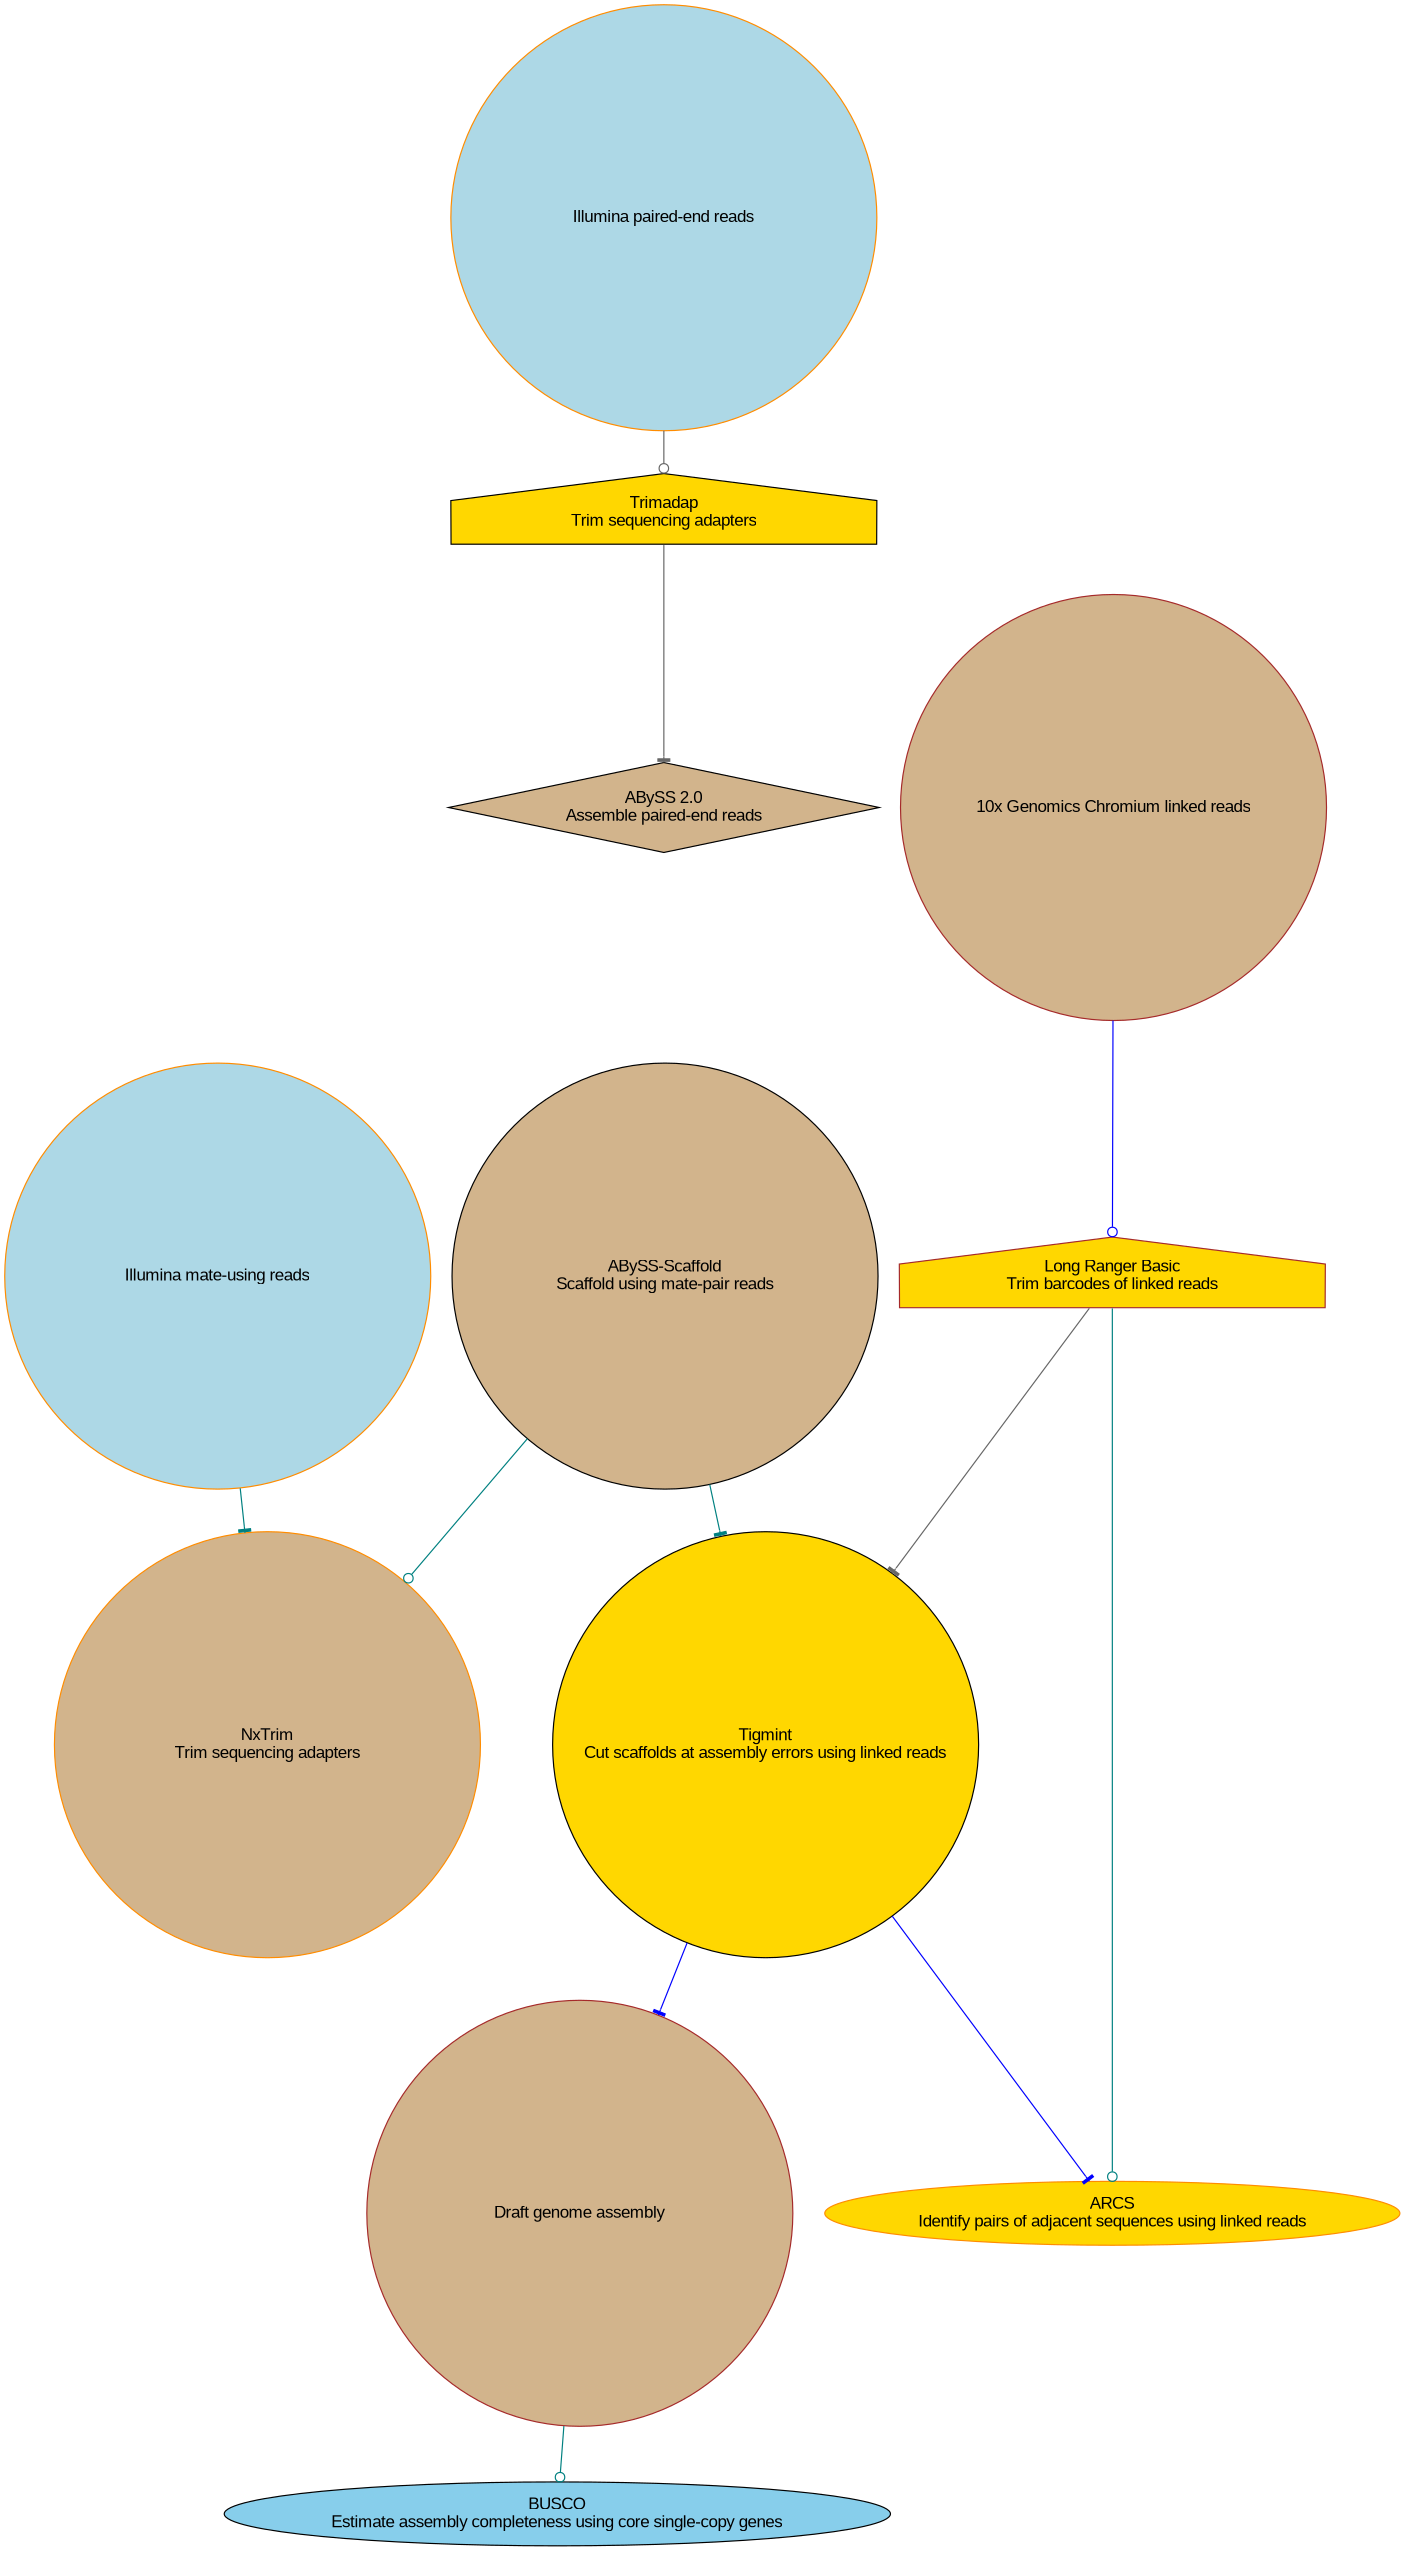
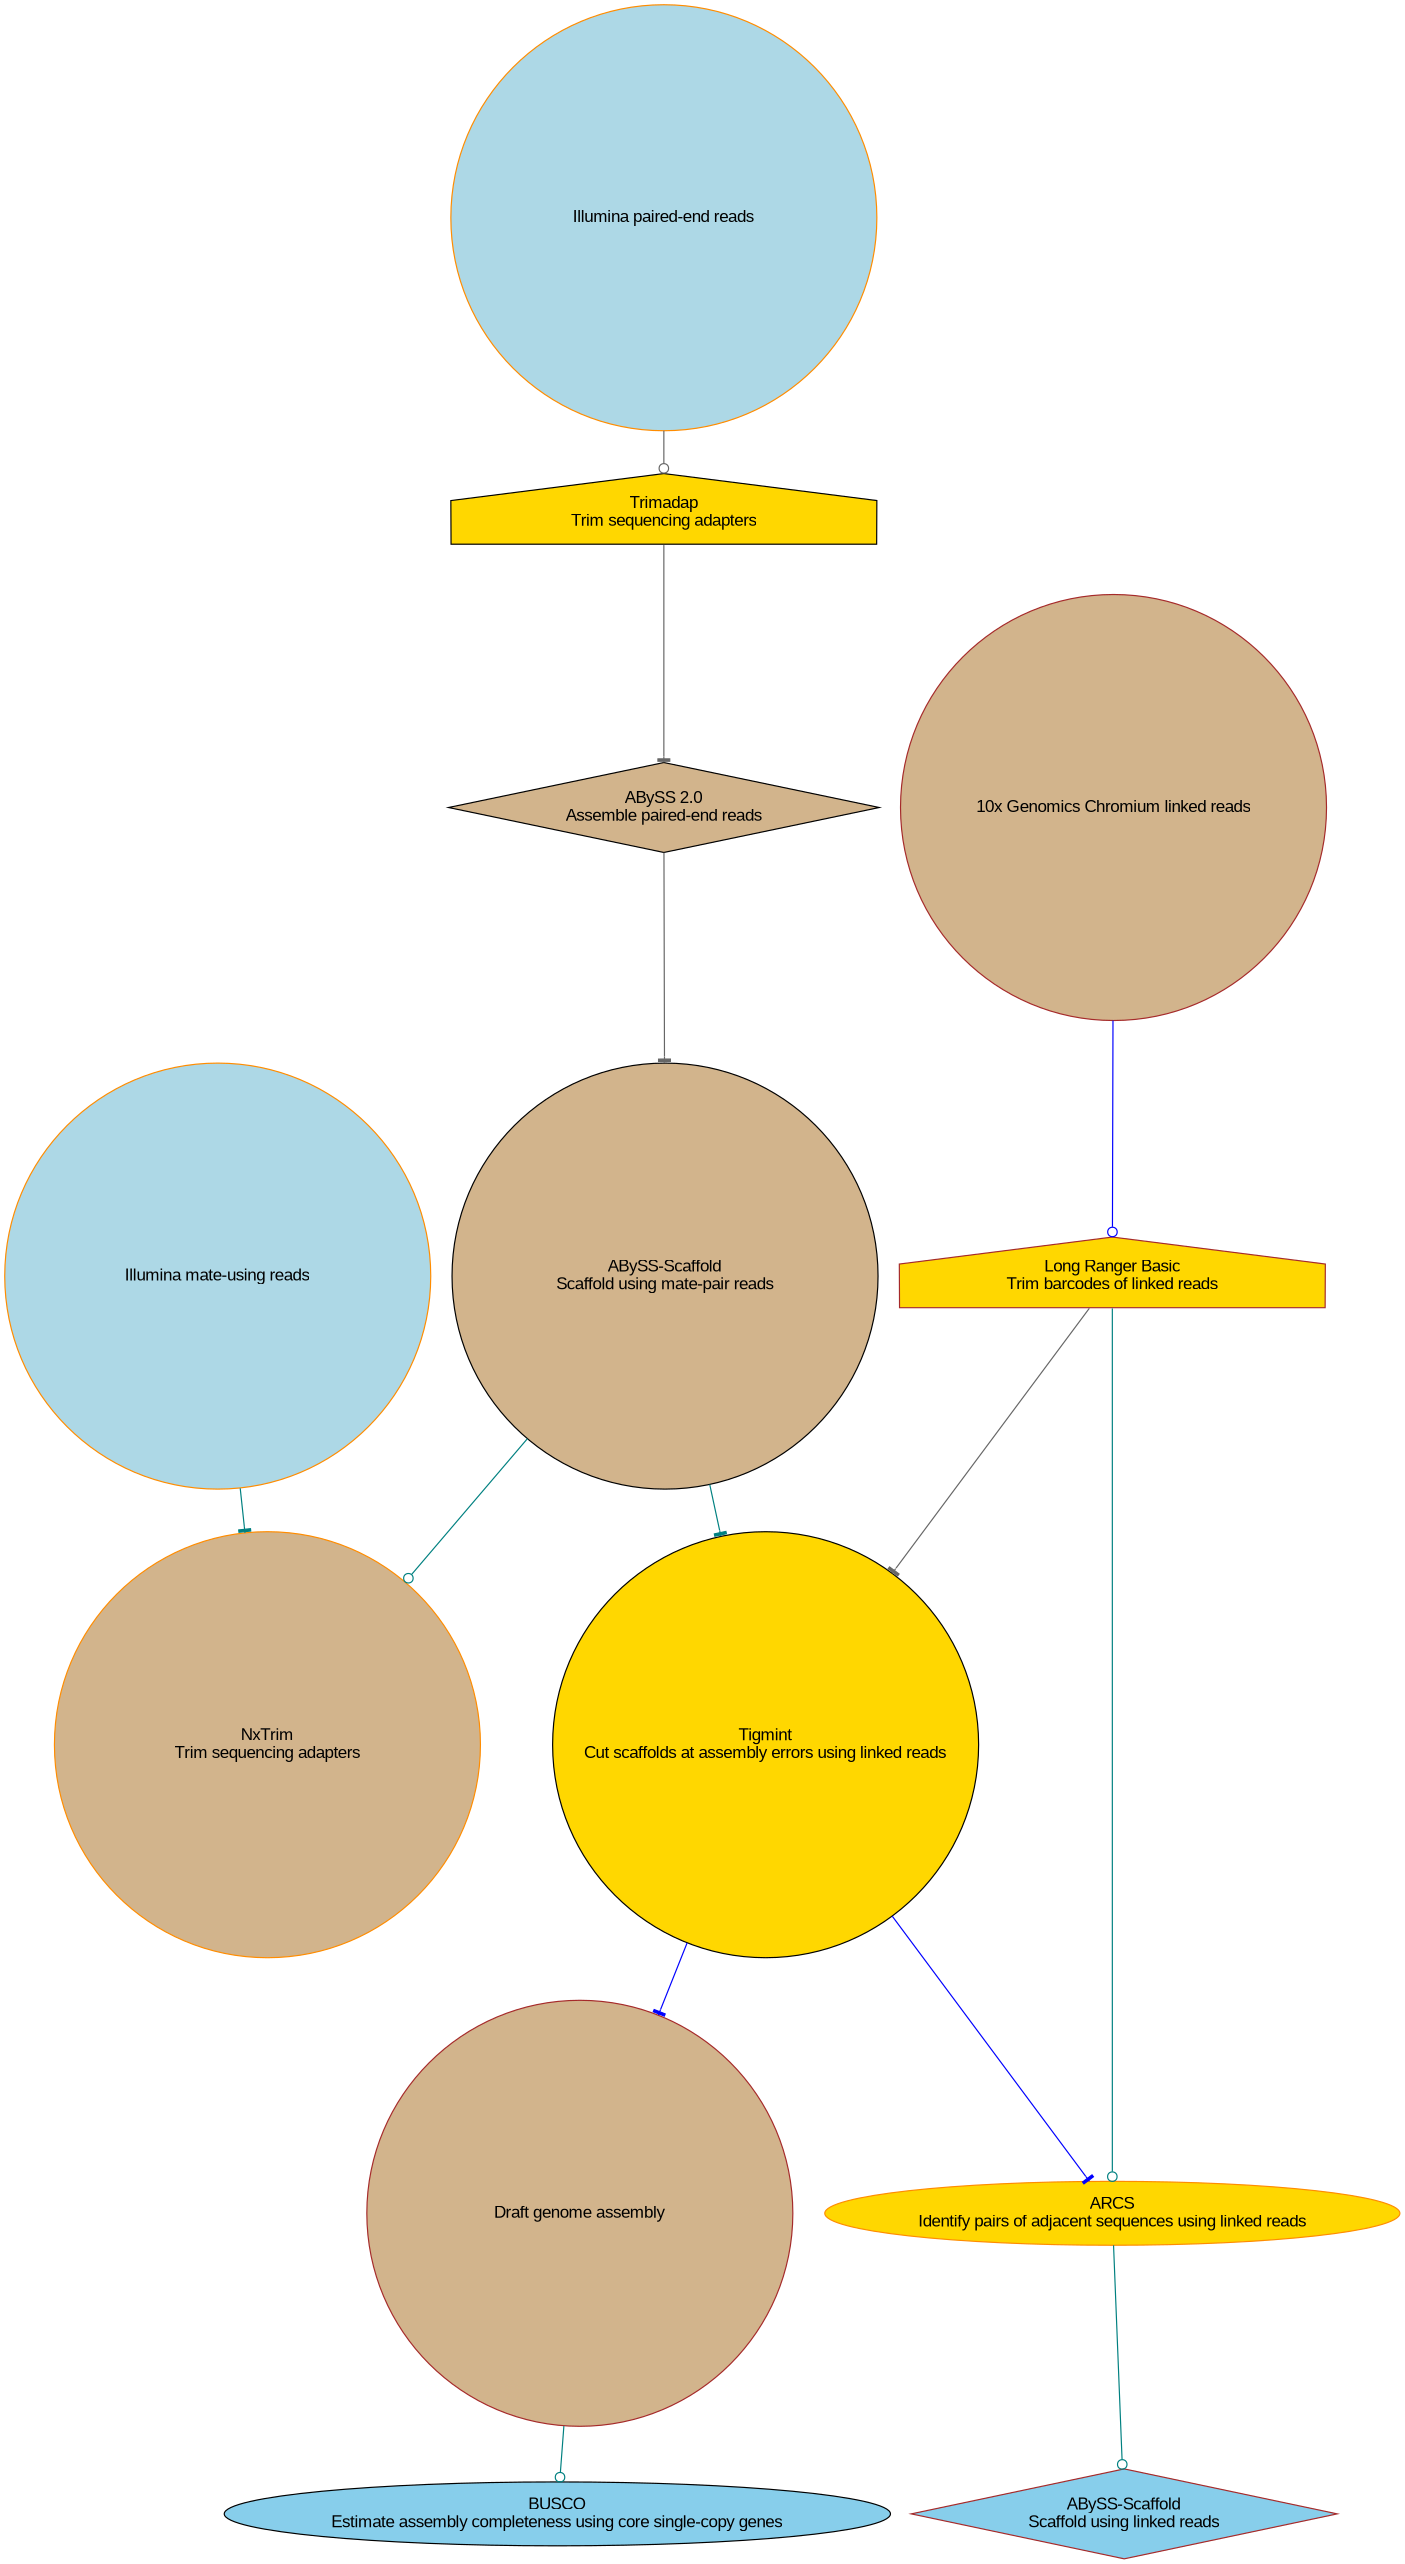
none -> (664, 955)
none -> (1124, 2514)
